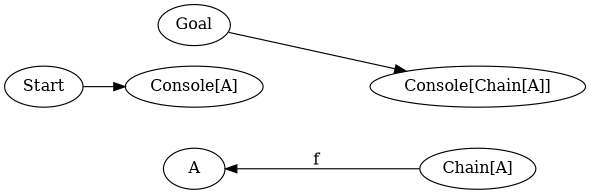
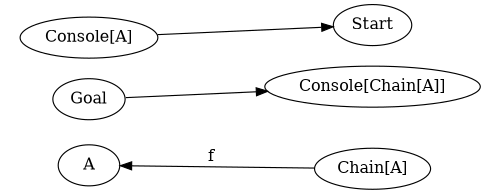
(98, 87) -> (239, 31)
